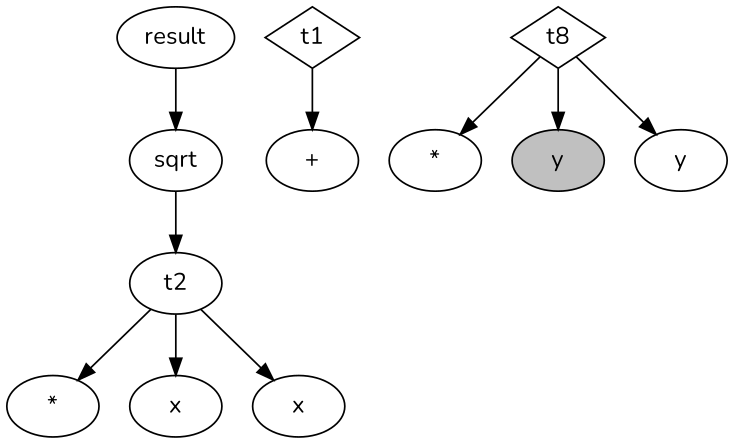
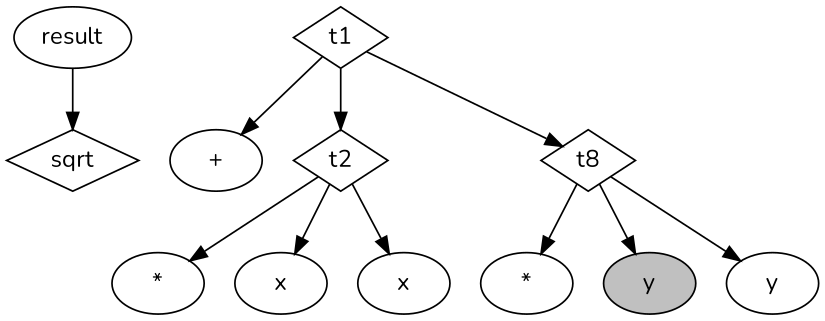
none -> (457, 95)
(176, 160) -> (73, 160)
(176, 214) -> (341, 91)
(176, 283) -> (341, 160)
